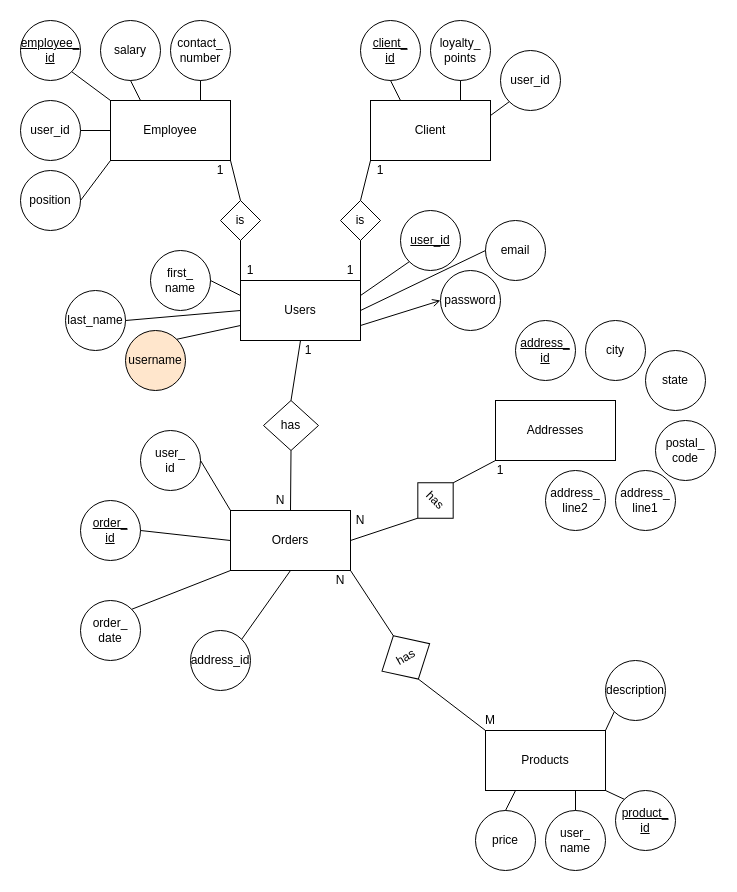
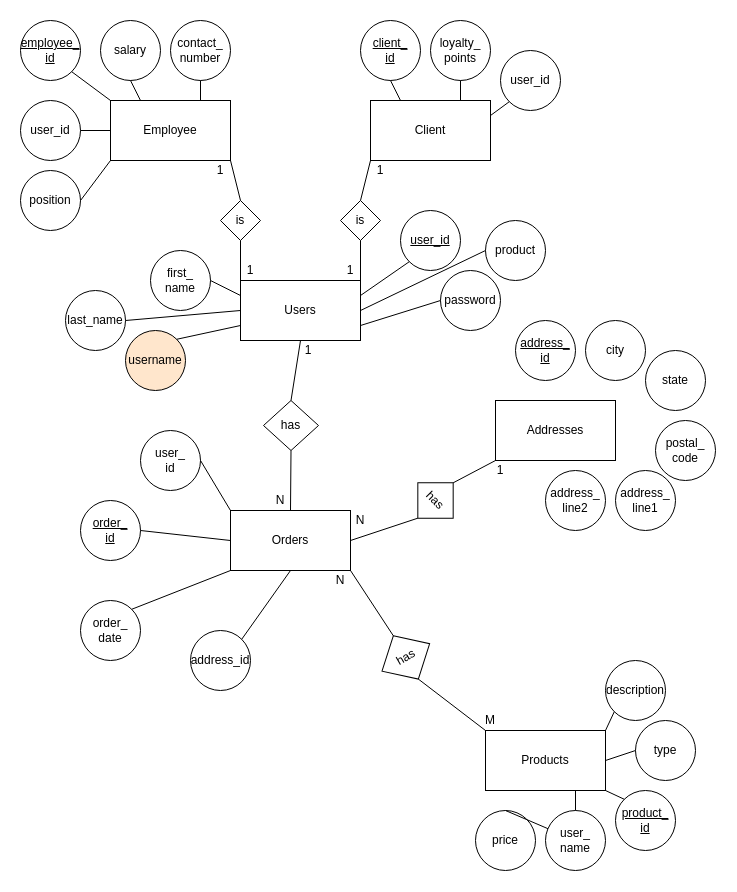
(516, 251) -> (516, 251)
(435, 302) -> (436, 302)
none -> (666, 751)
none -> (620, 756)
(511, 801) -> (527, 820)
